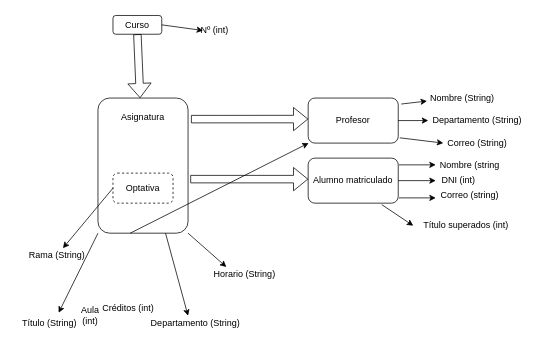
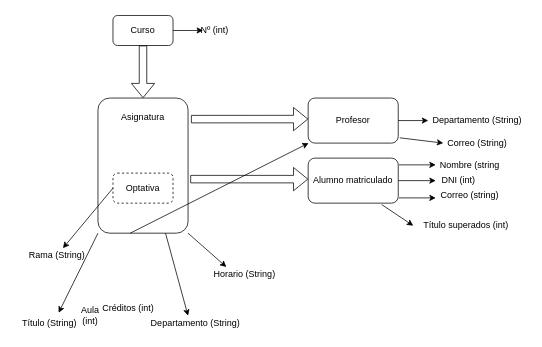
(137, 25) -> (143, 30)
(462, 98) -> none
(411, 103) -> none
